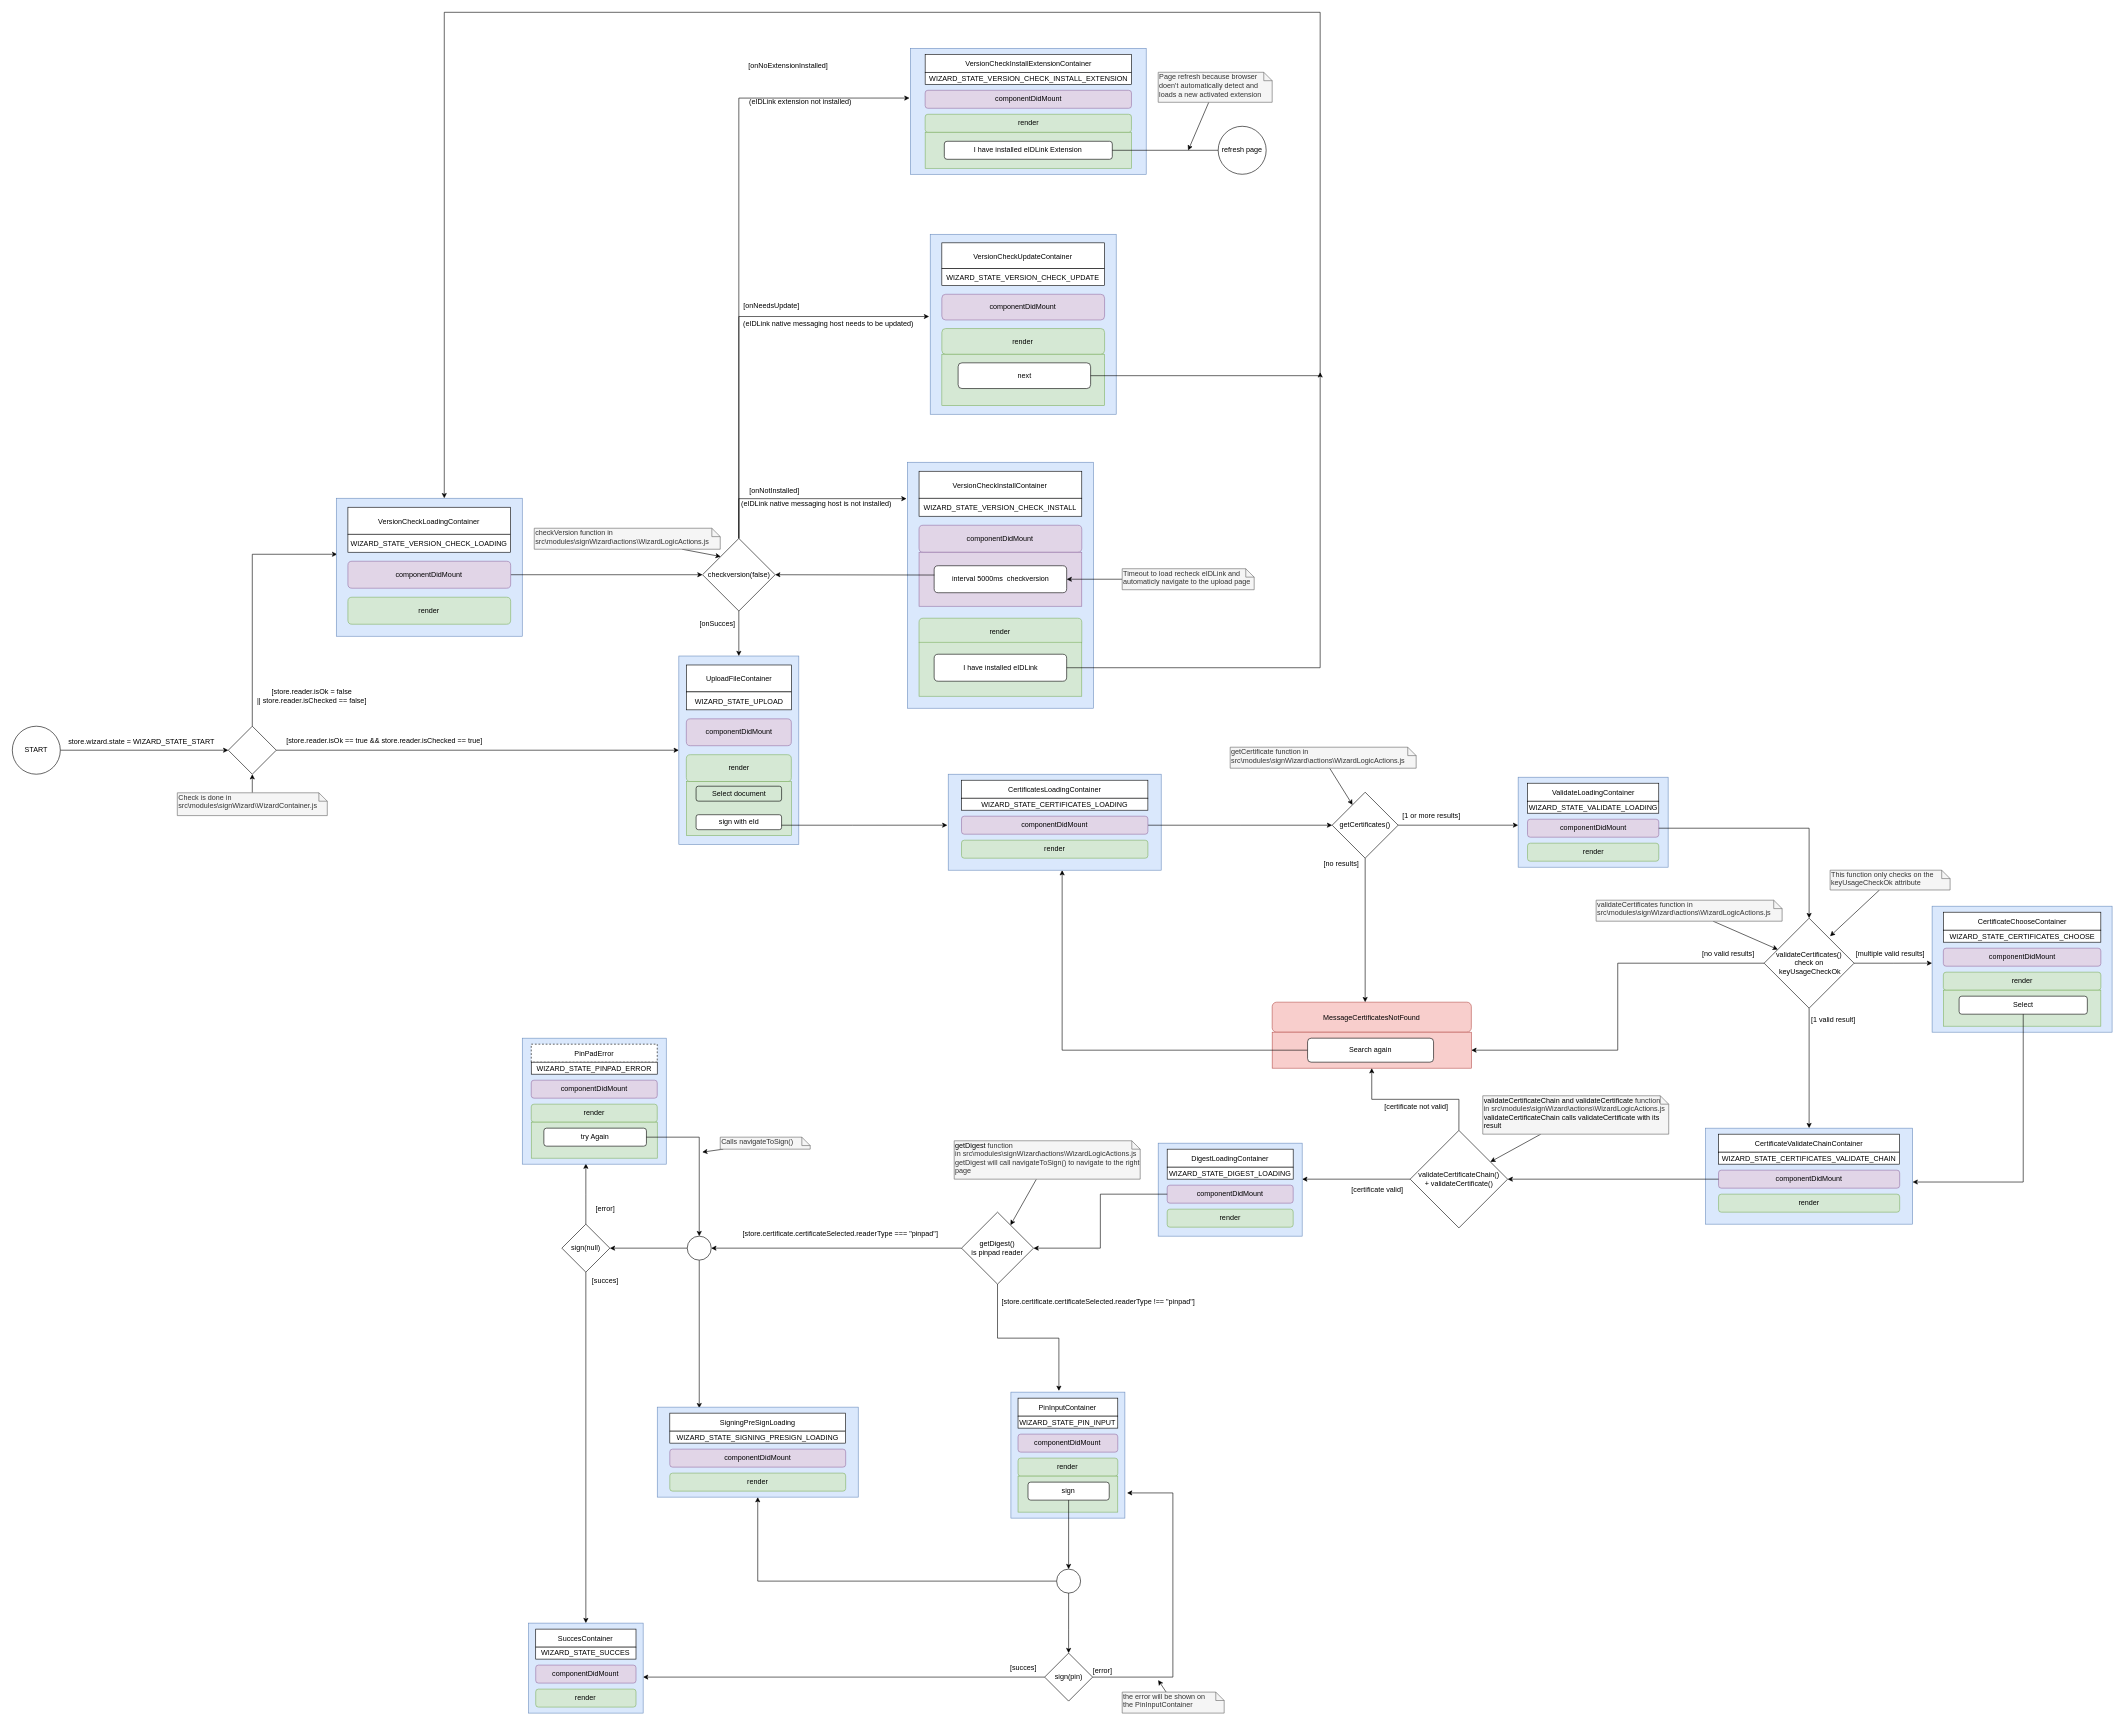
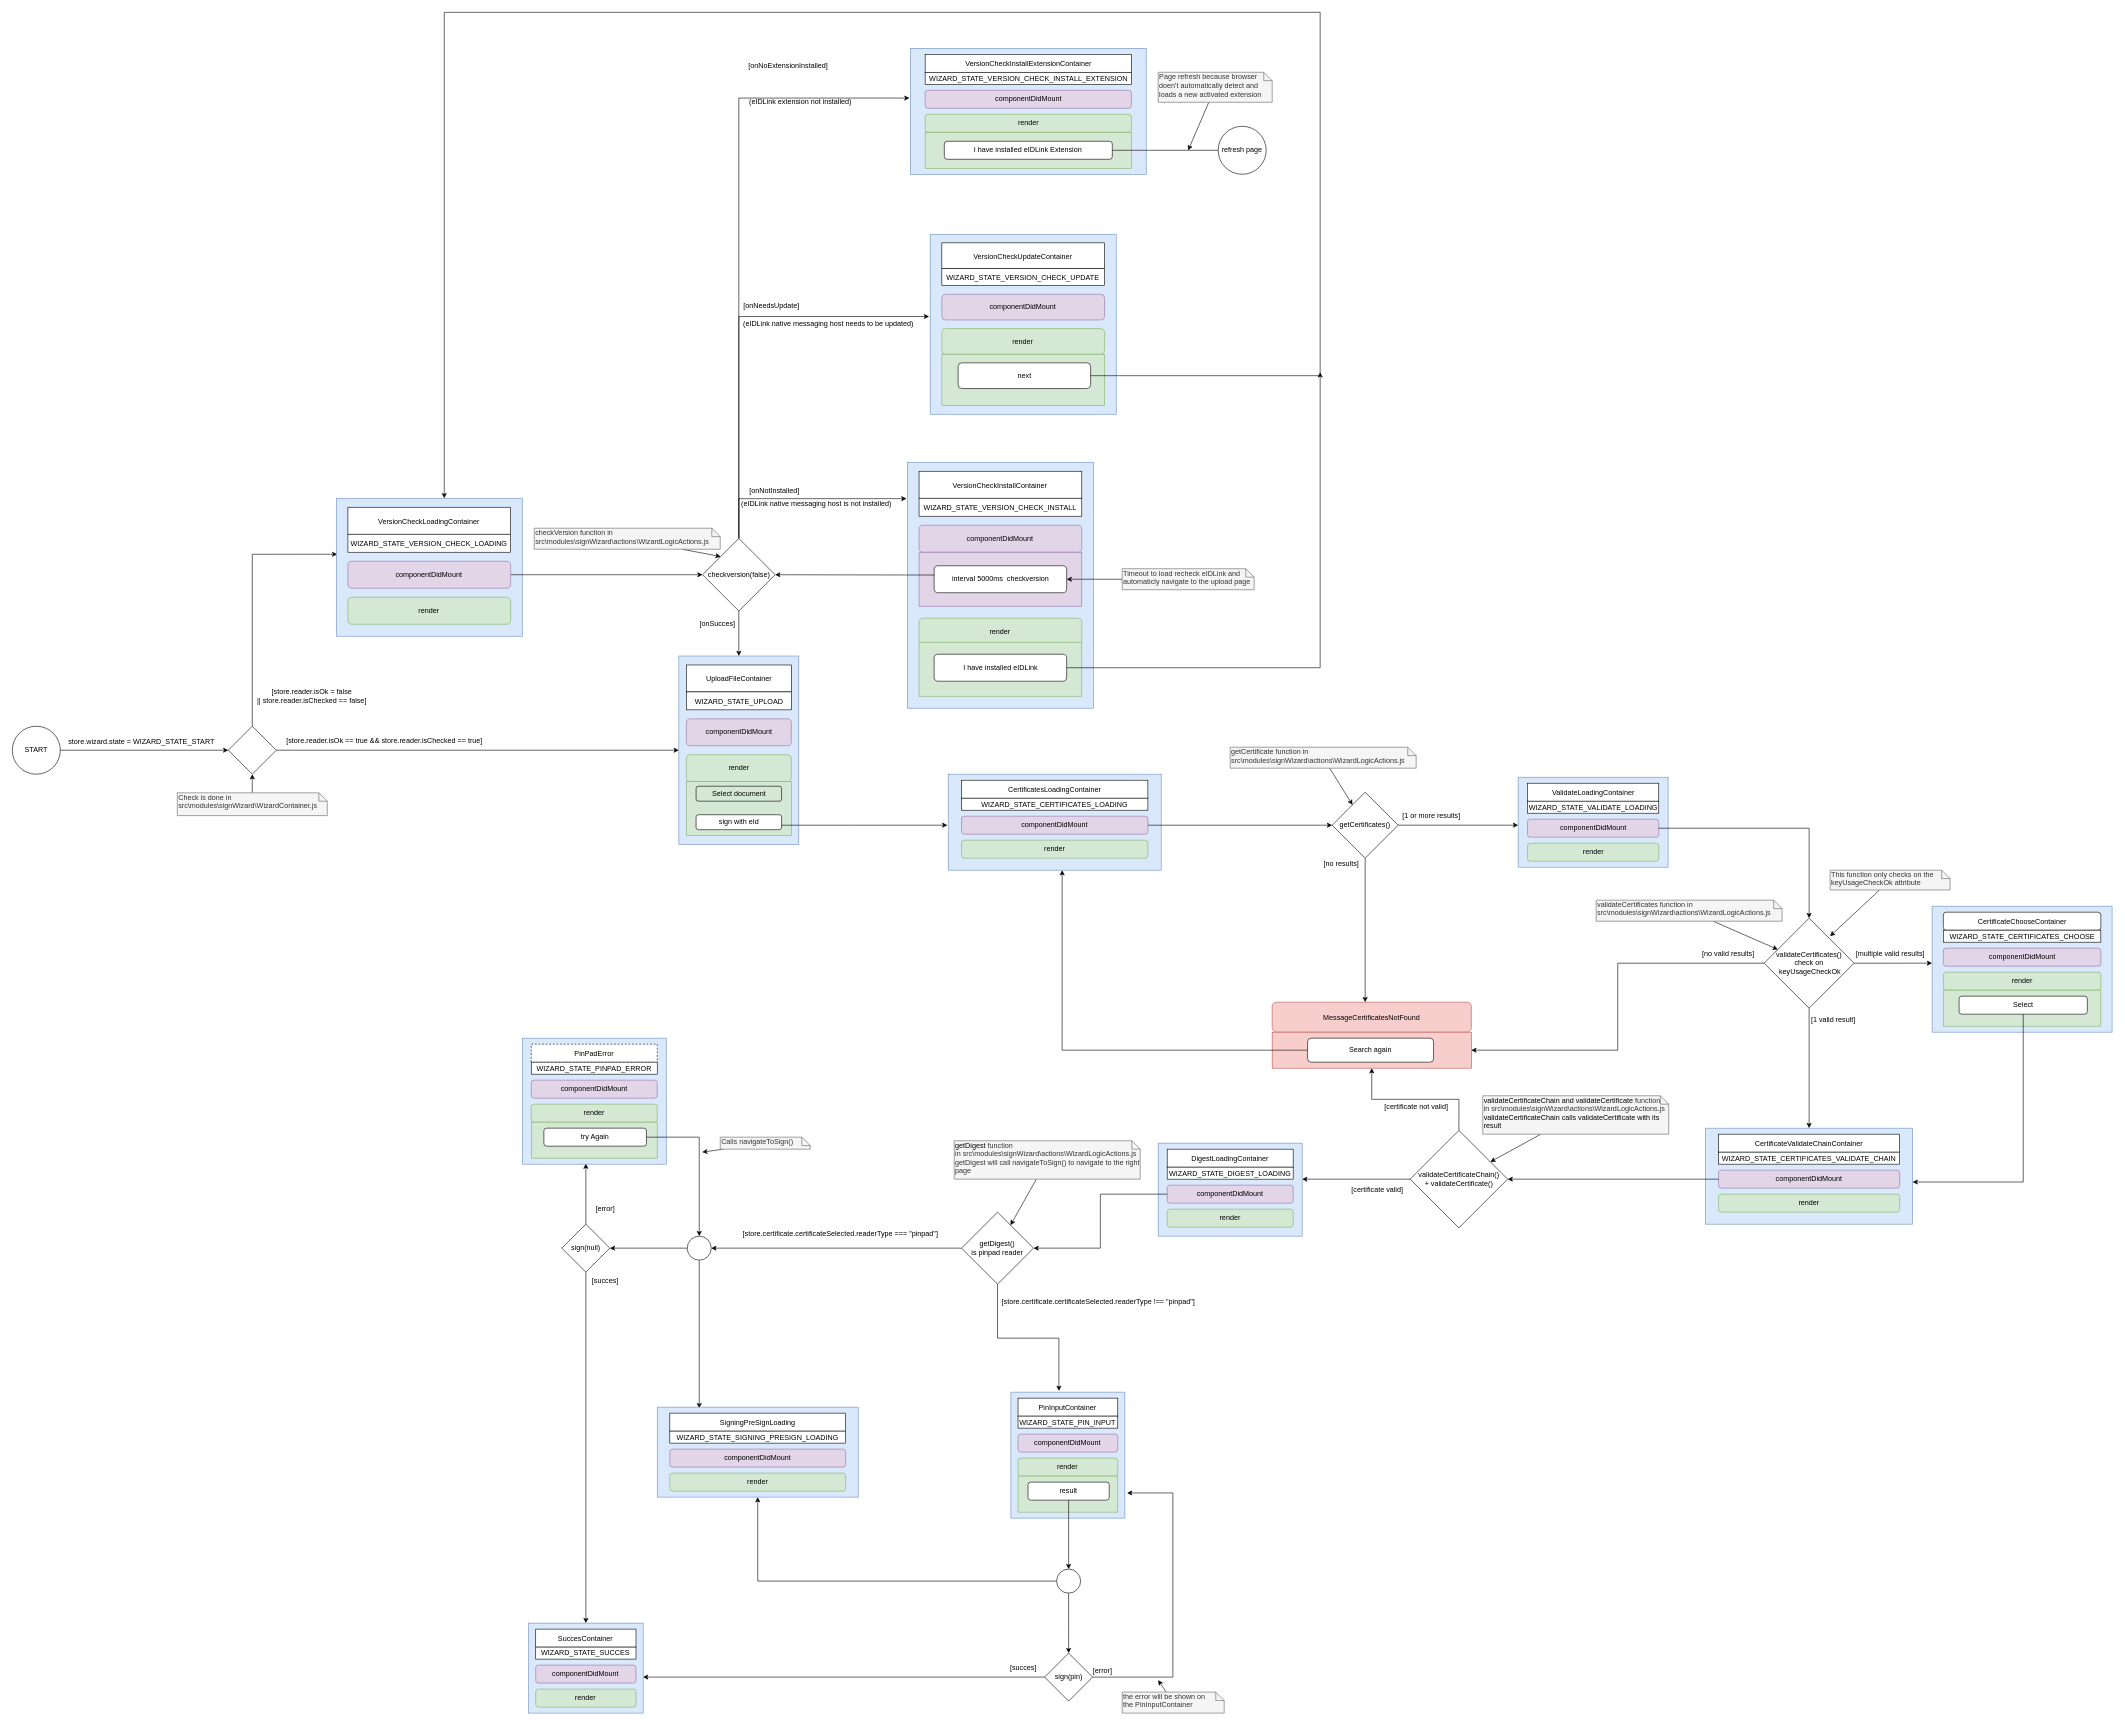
(2022, 921) -> (2022, 921)
(1069, 1491) -> (1069, 1491)
